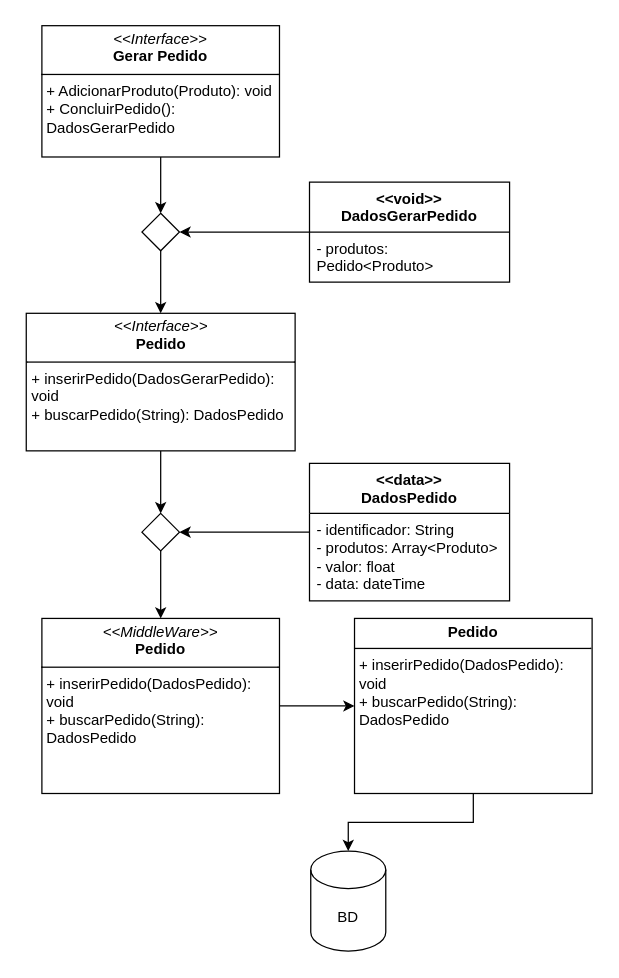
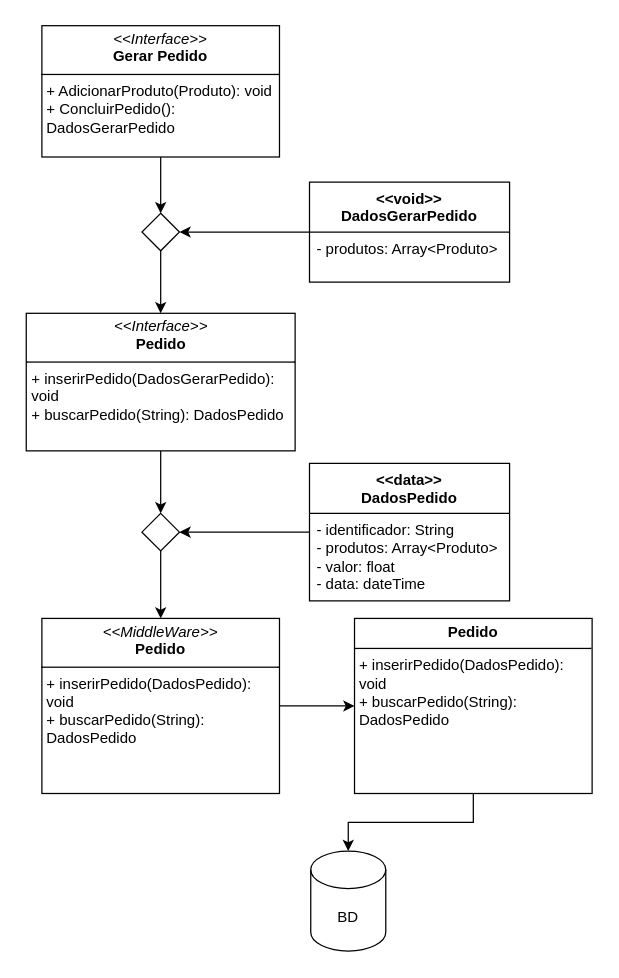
(411, 259) -> (411, 259)
